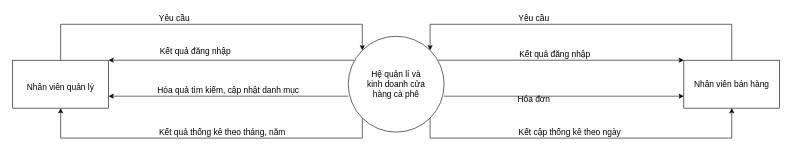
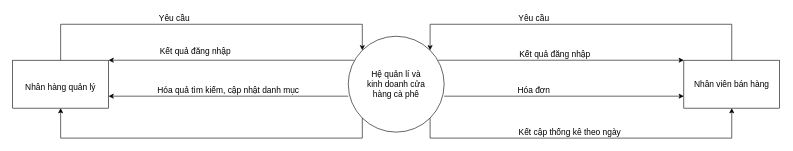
(60, 87) -> (60, 87)
(534, 99) -> (534, 90)
(222, 132) -> none
